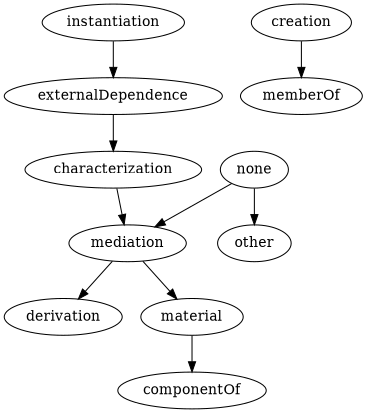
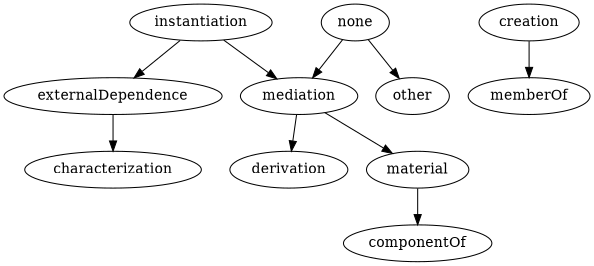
(119, 201) -> (246, 56)
